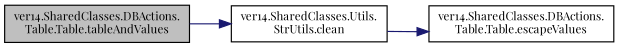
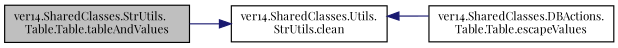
(97, 24) -> (97, 24)
(402, 32) -> (414, 16)
